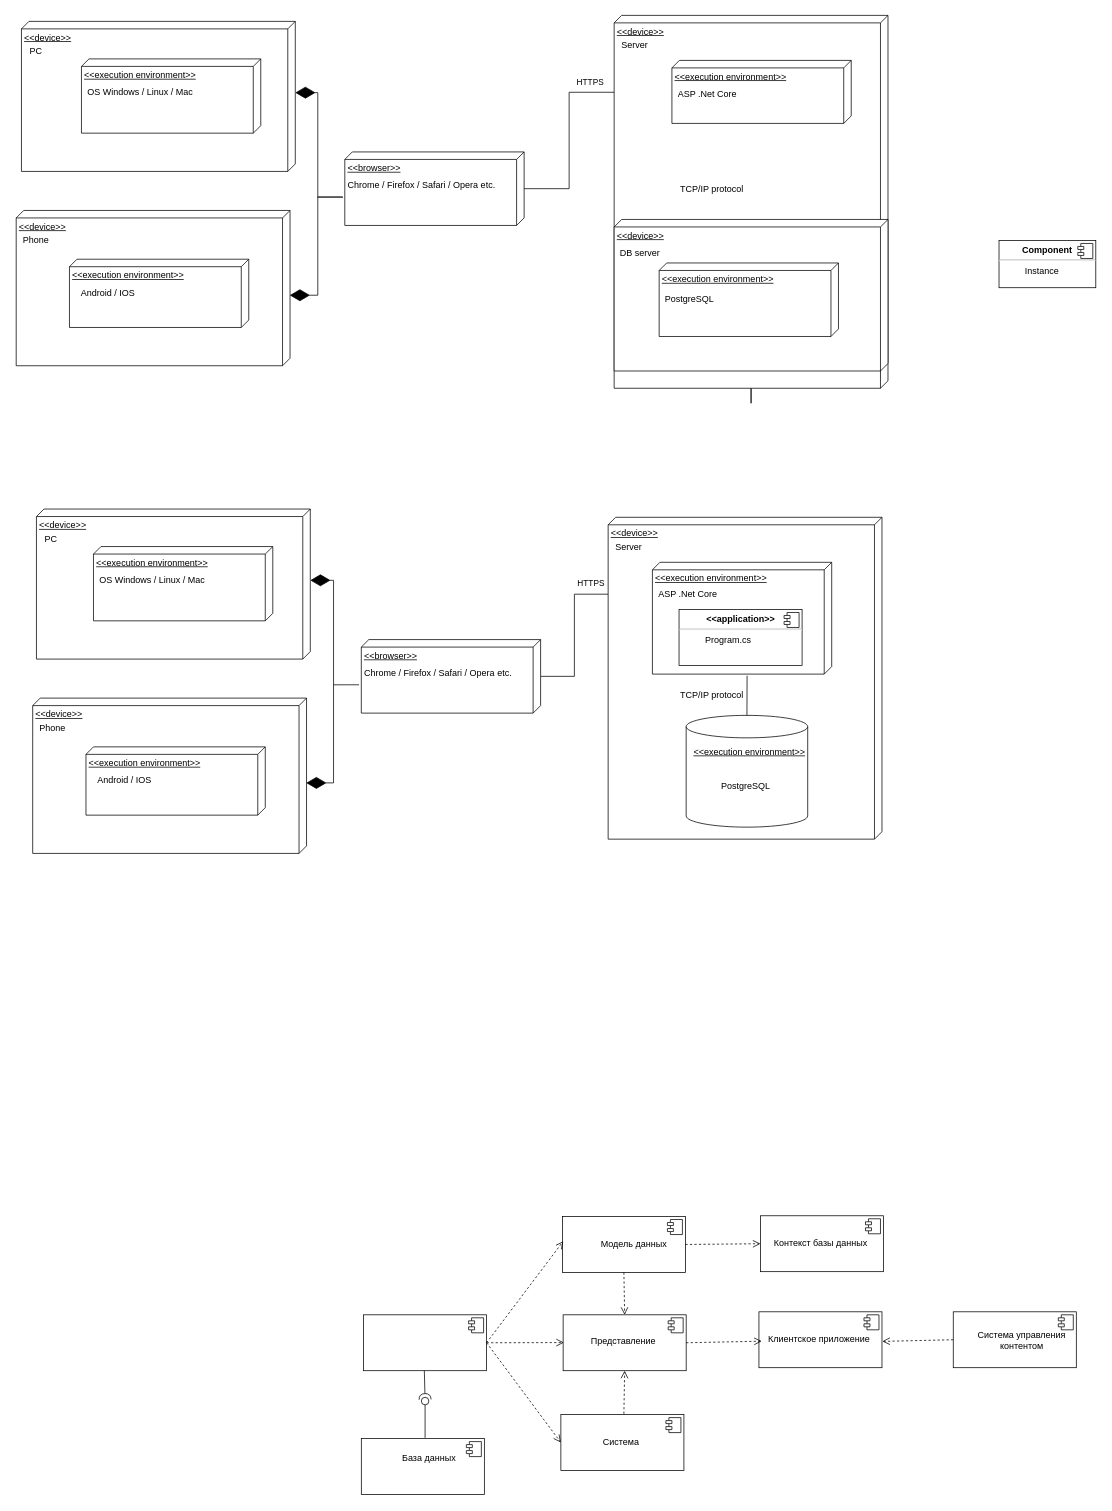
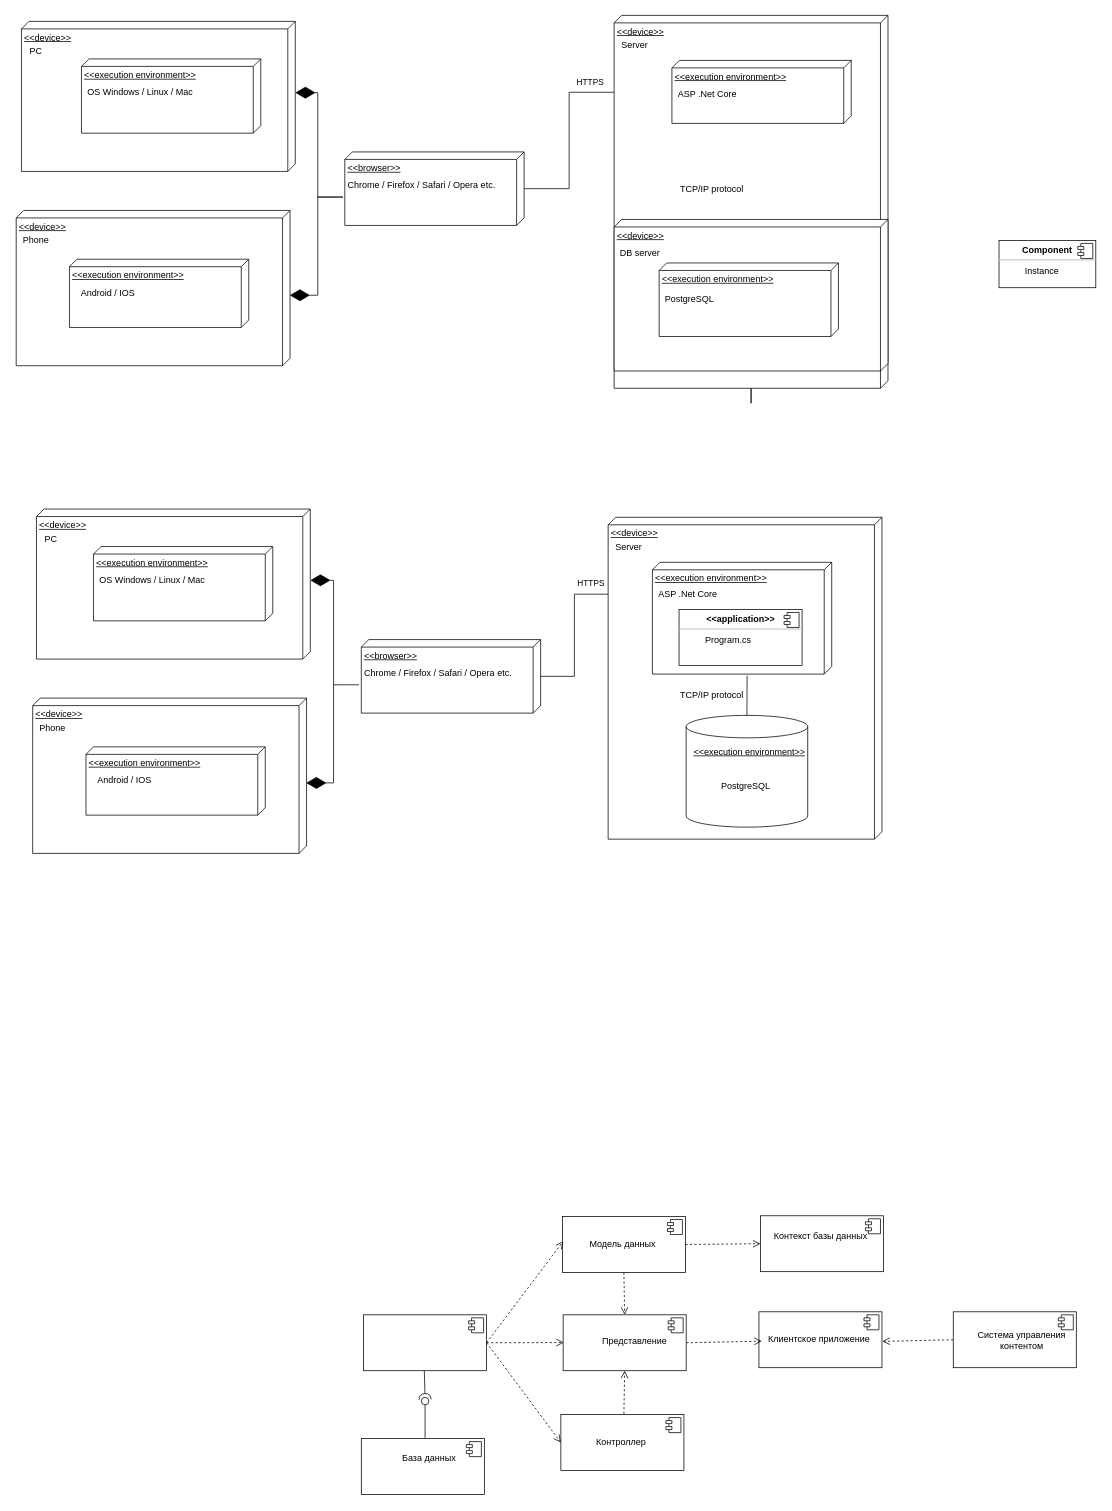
(820, 1243) -> (820, 1236)
(633, 1244) -> (622, 1244)
(623, 1341) -> (634, 1341)
(621, 1442) -> (621, 1442)
